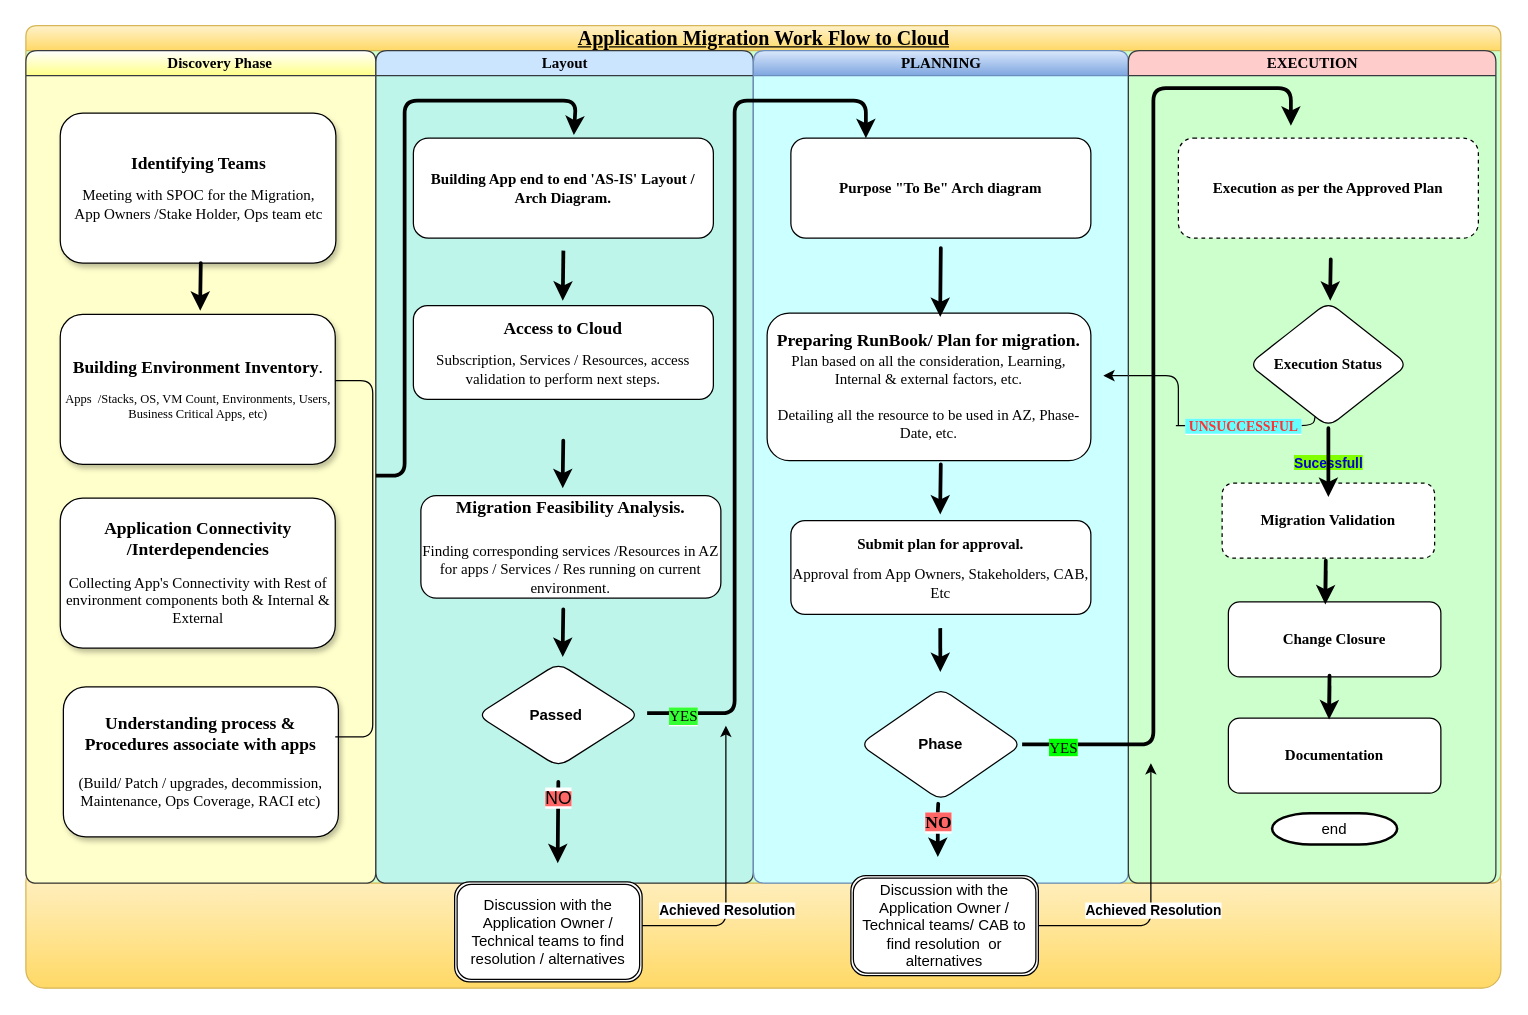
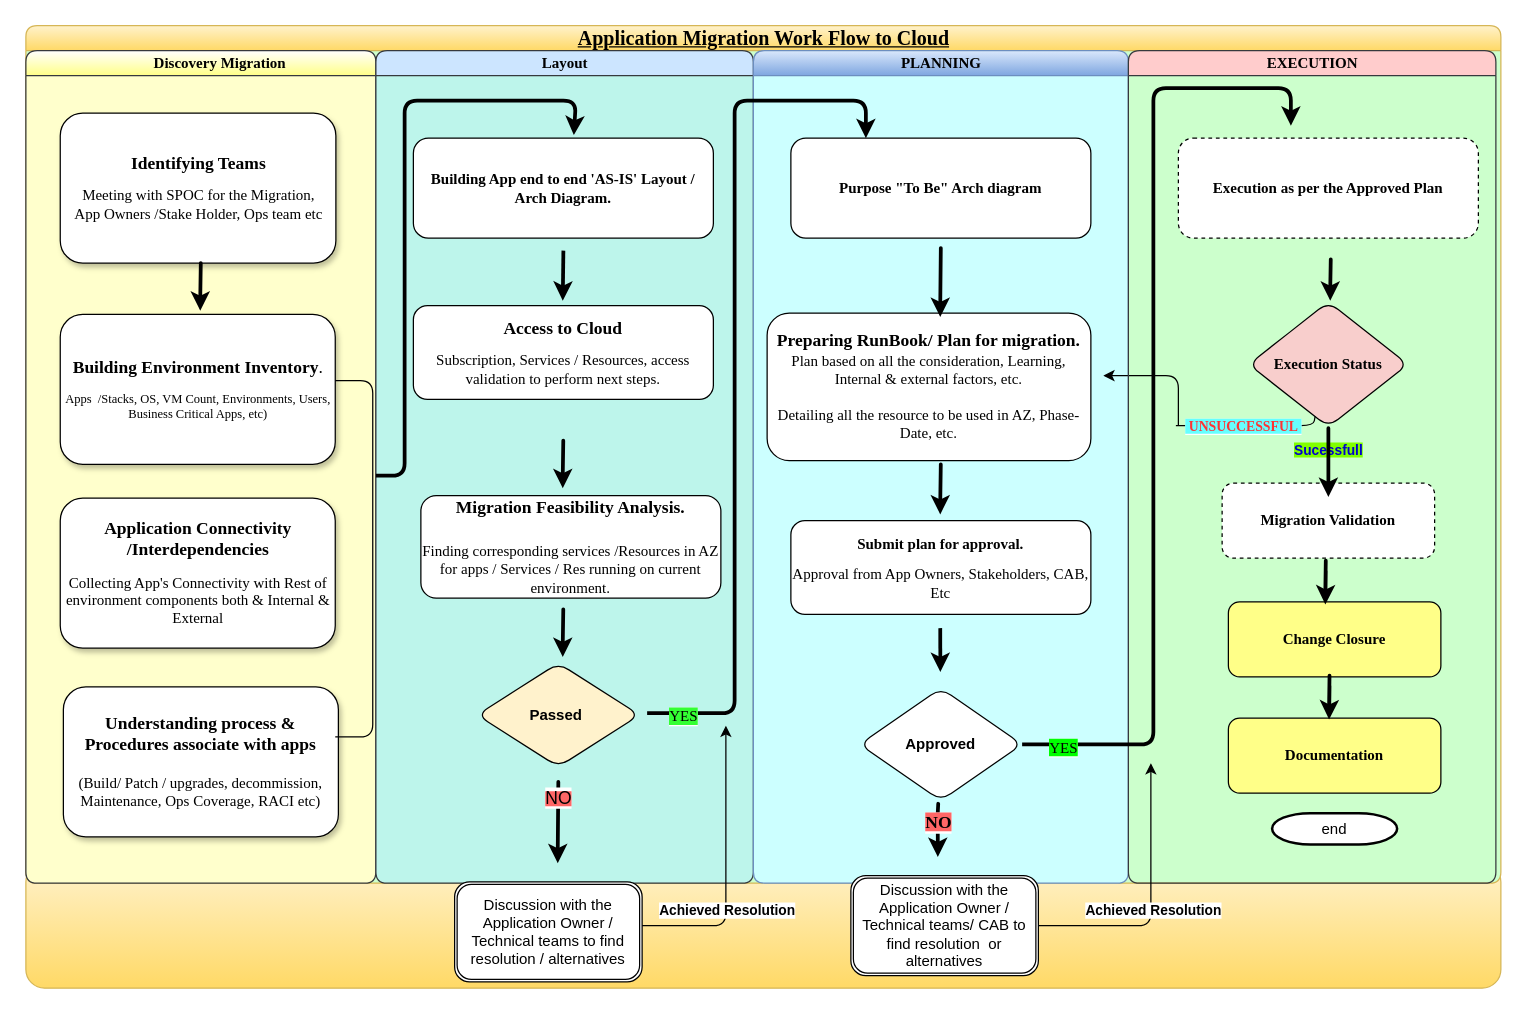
(201, 63) -> (201, 63)
(1328, 364) -> (1328, 364)
(1328, 463) -> (1328, 451)
(1334, 639) -> (1334, 639)
(558, 715) -> (558, 715)
(941, 744) -> (941, 744)
(1334, 756) -> (1334, 756)
